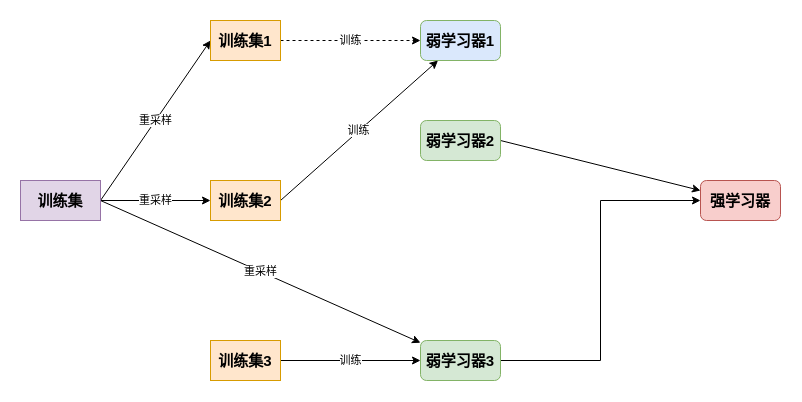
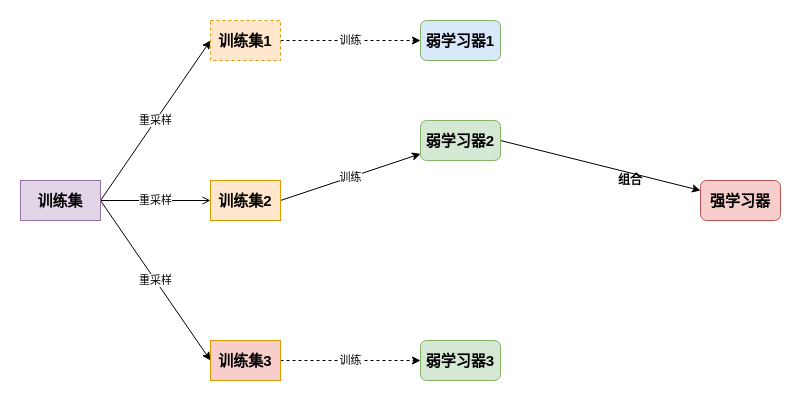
(246, 41) -> (246, 41)
(357, 133) -> (347, 178)
none -> (631, 181)
(202, 201) -> (204, 201)
(259, 271) -> (154, 278)
(601, 285) -> none
(246, 361) -> (246, 361)
(311, 361) -> (311, 361)
